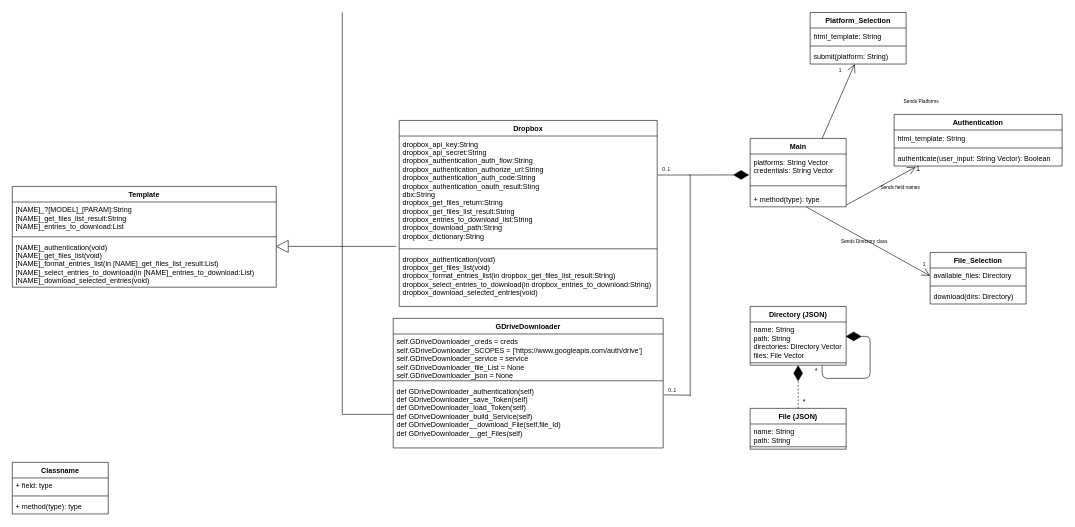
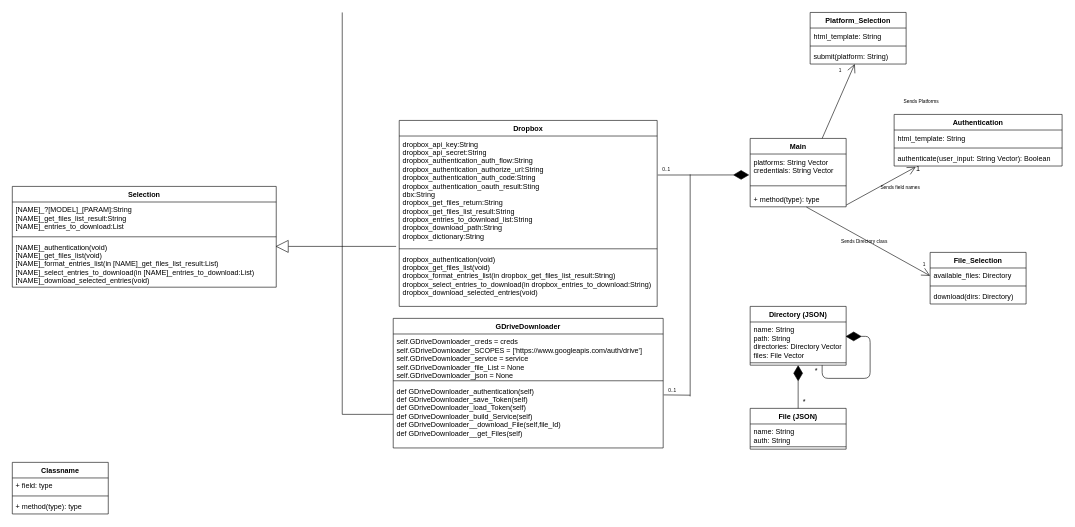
(144, 194) -> (144, 194)
(798, 395) -> (798, 395)
(775, 432) -> (775, 432)
